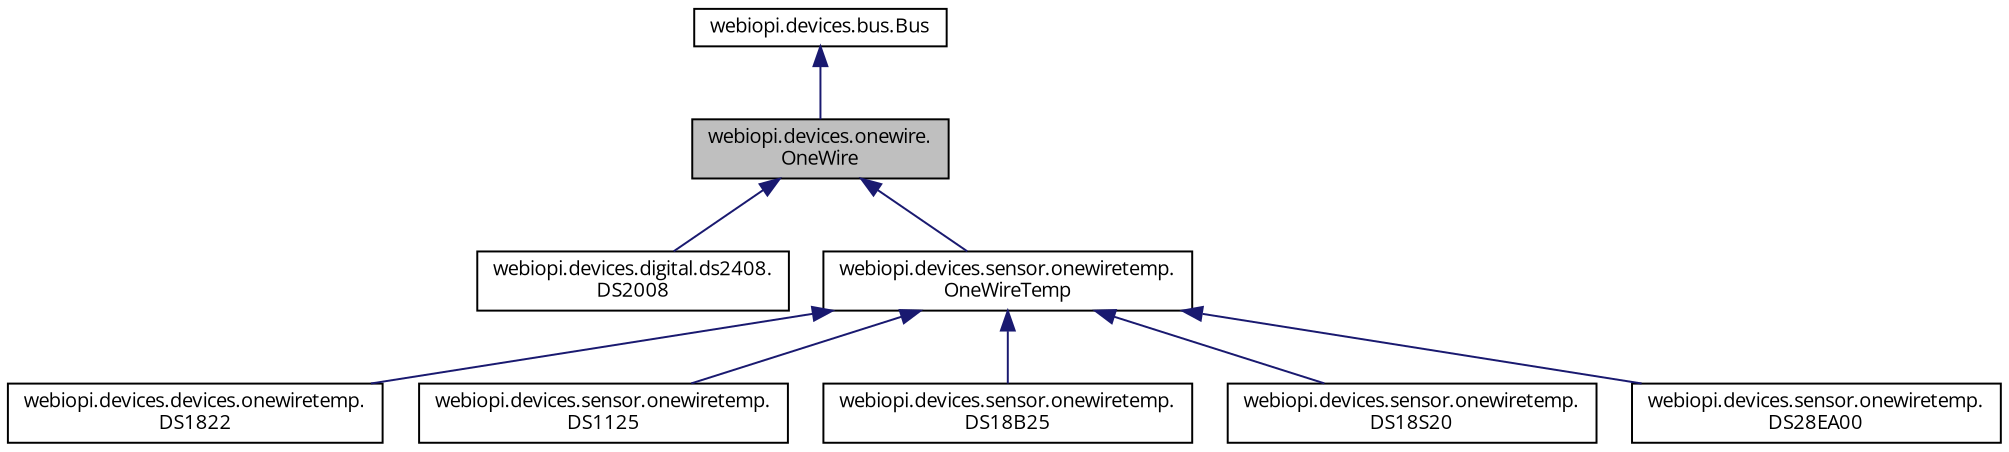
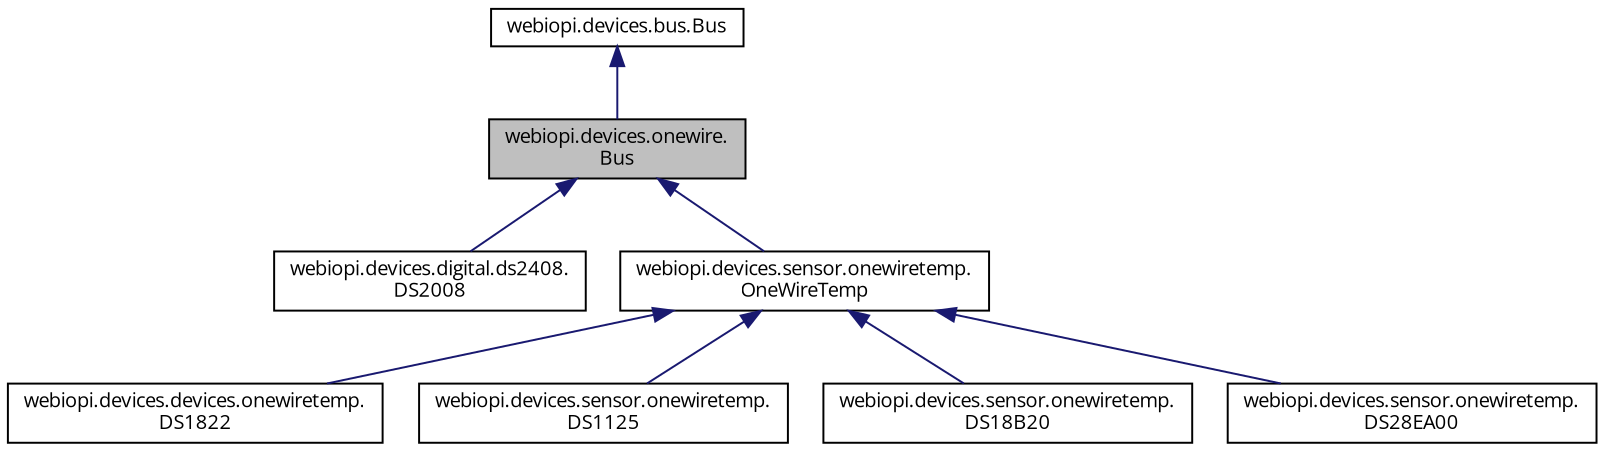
(820, 149) -> (617, 149)
(1008, 413) -> (1008, 413)
(1412, 413) -> none
